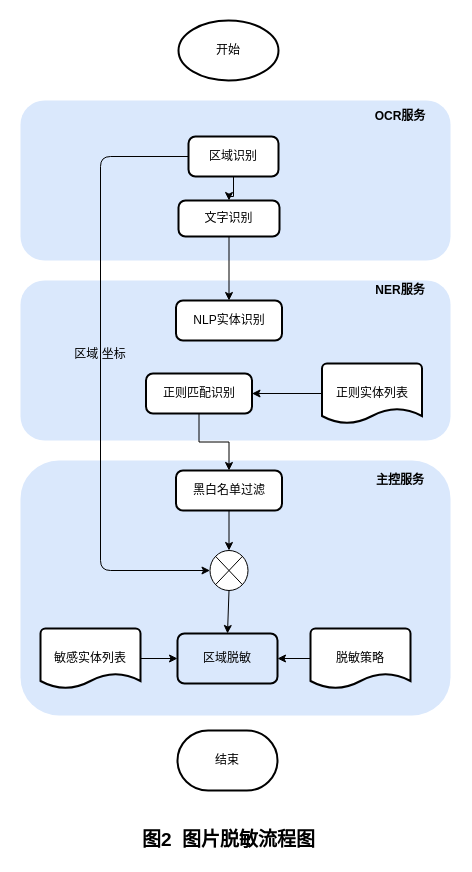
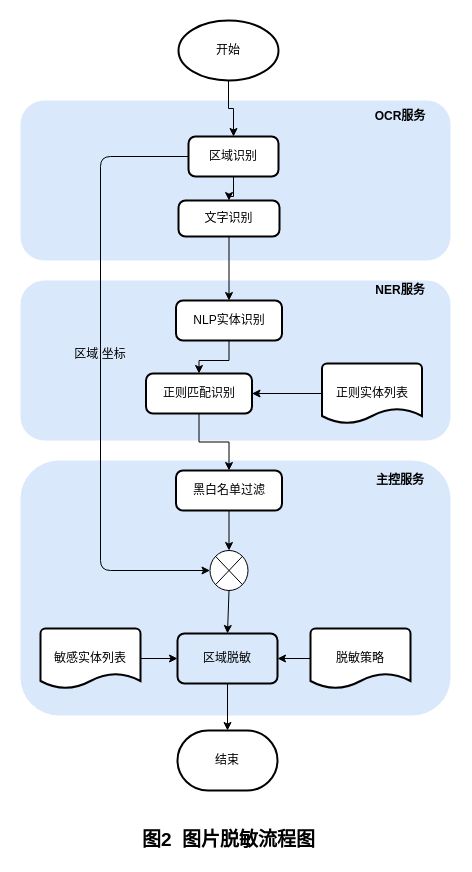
none -> (229, 108)
none -> (213, 361)
none -> (228, 704)
